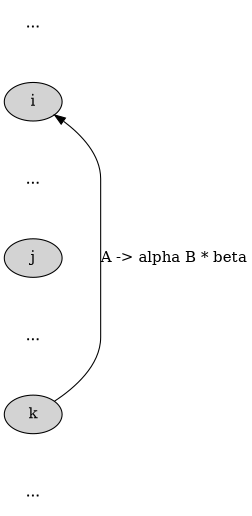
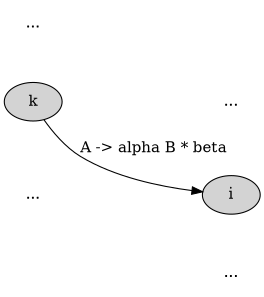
(33, 258) -> none
